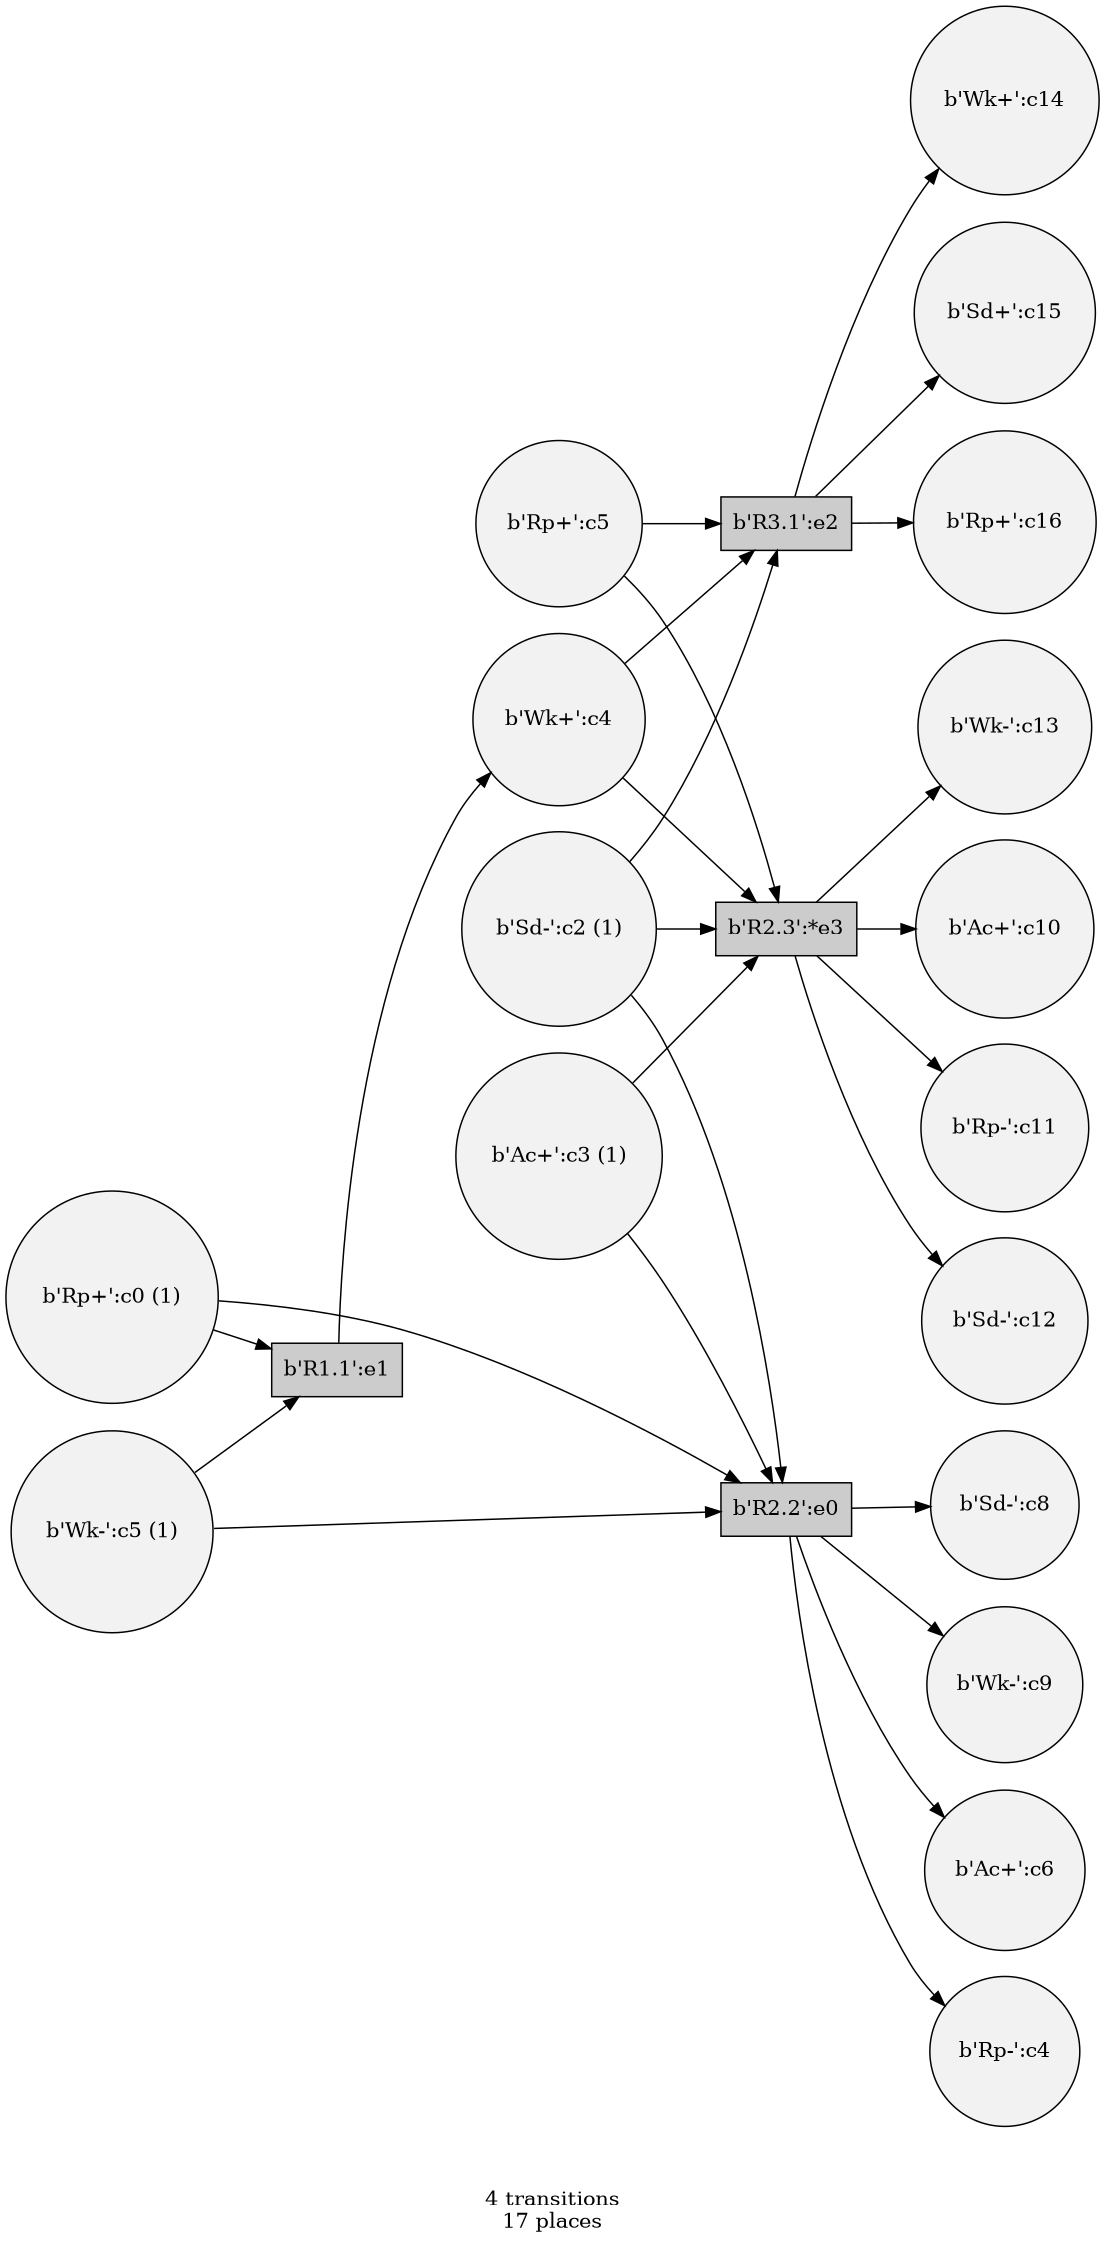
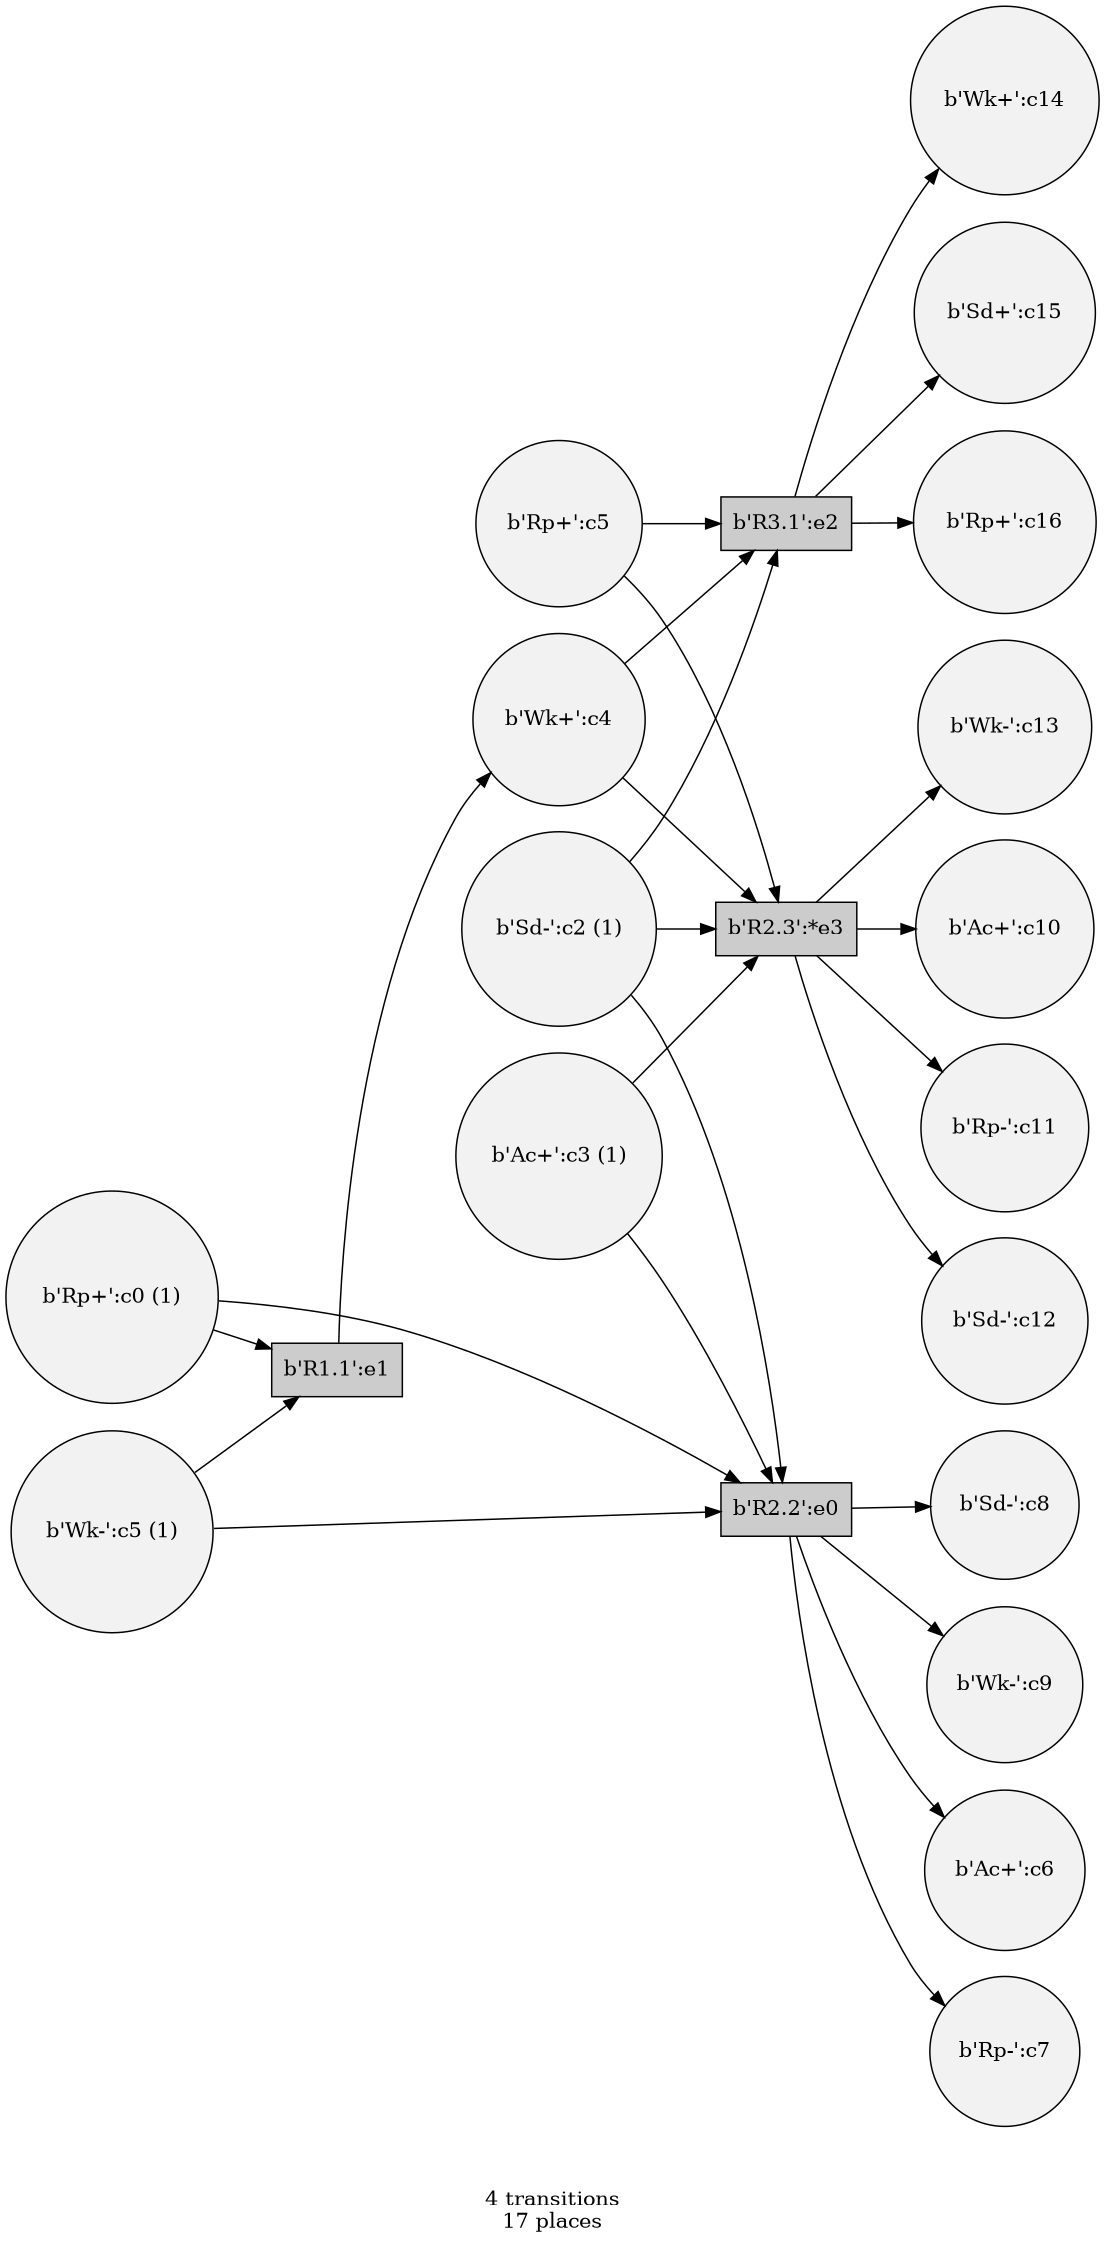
(1005, 2051) -> (1005, 2051)
